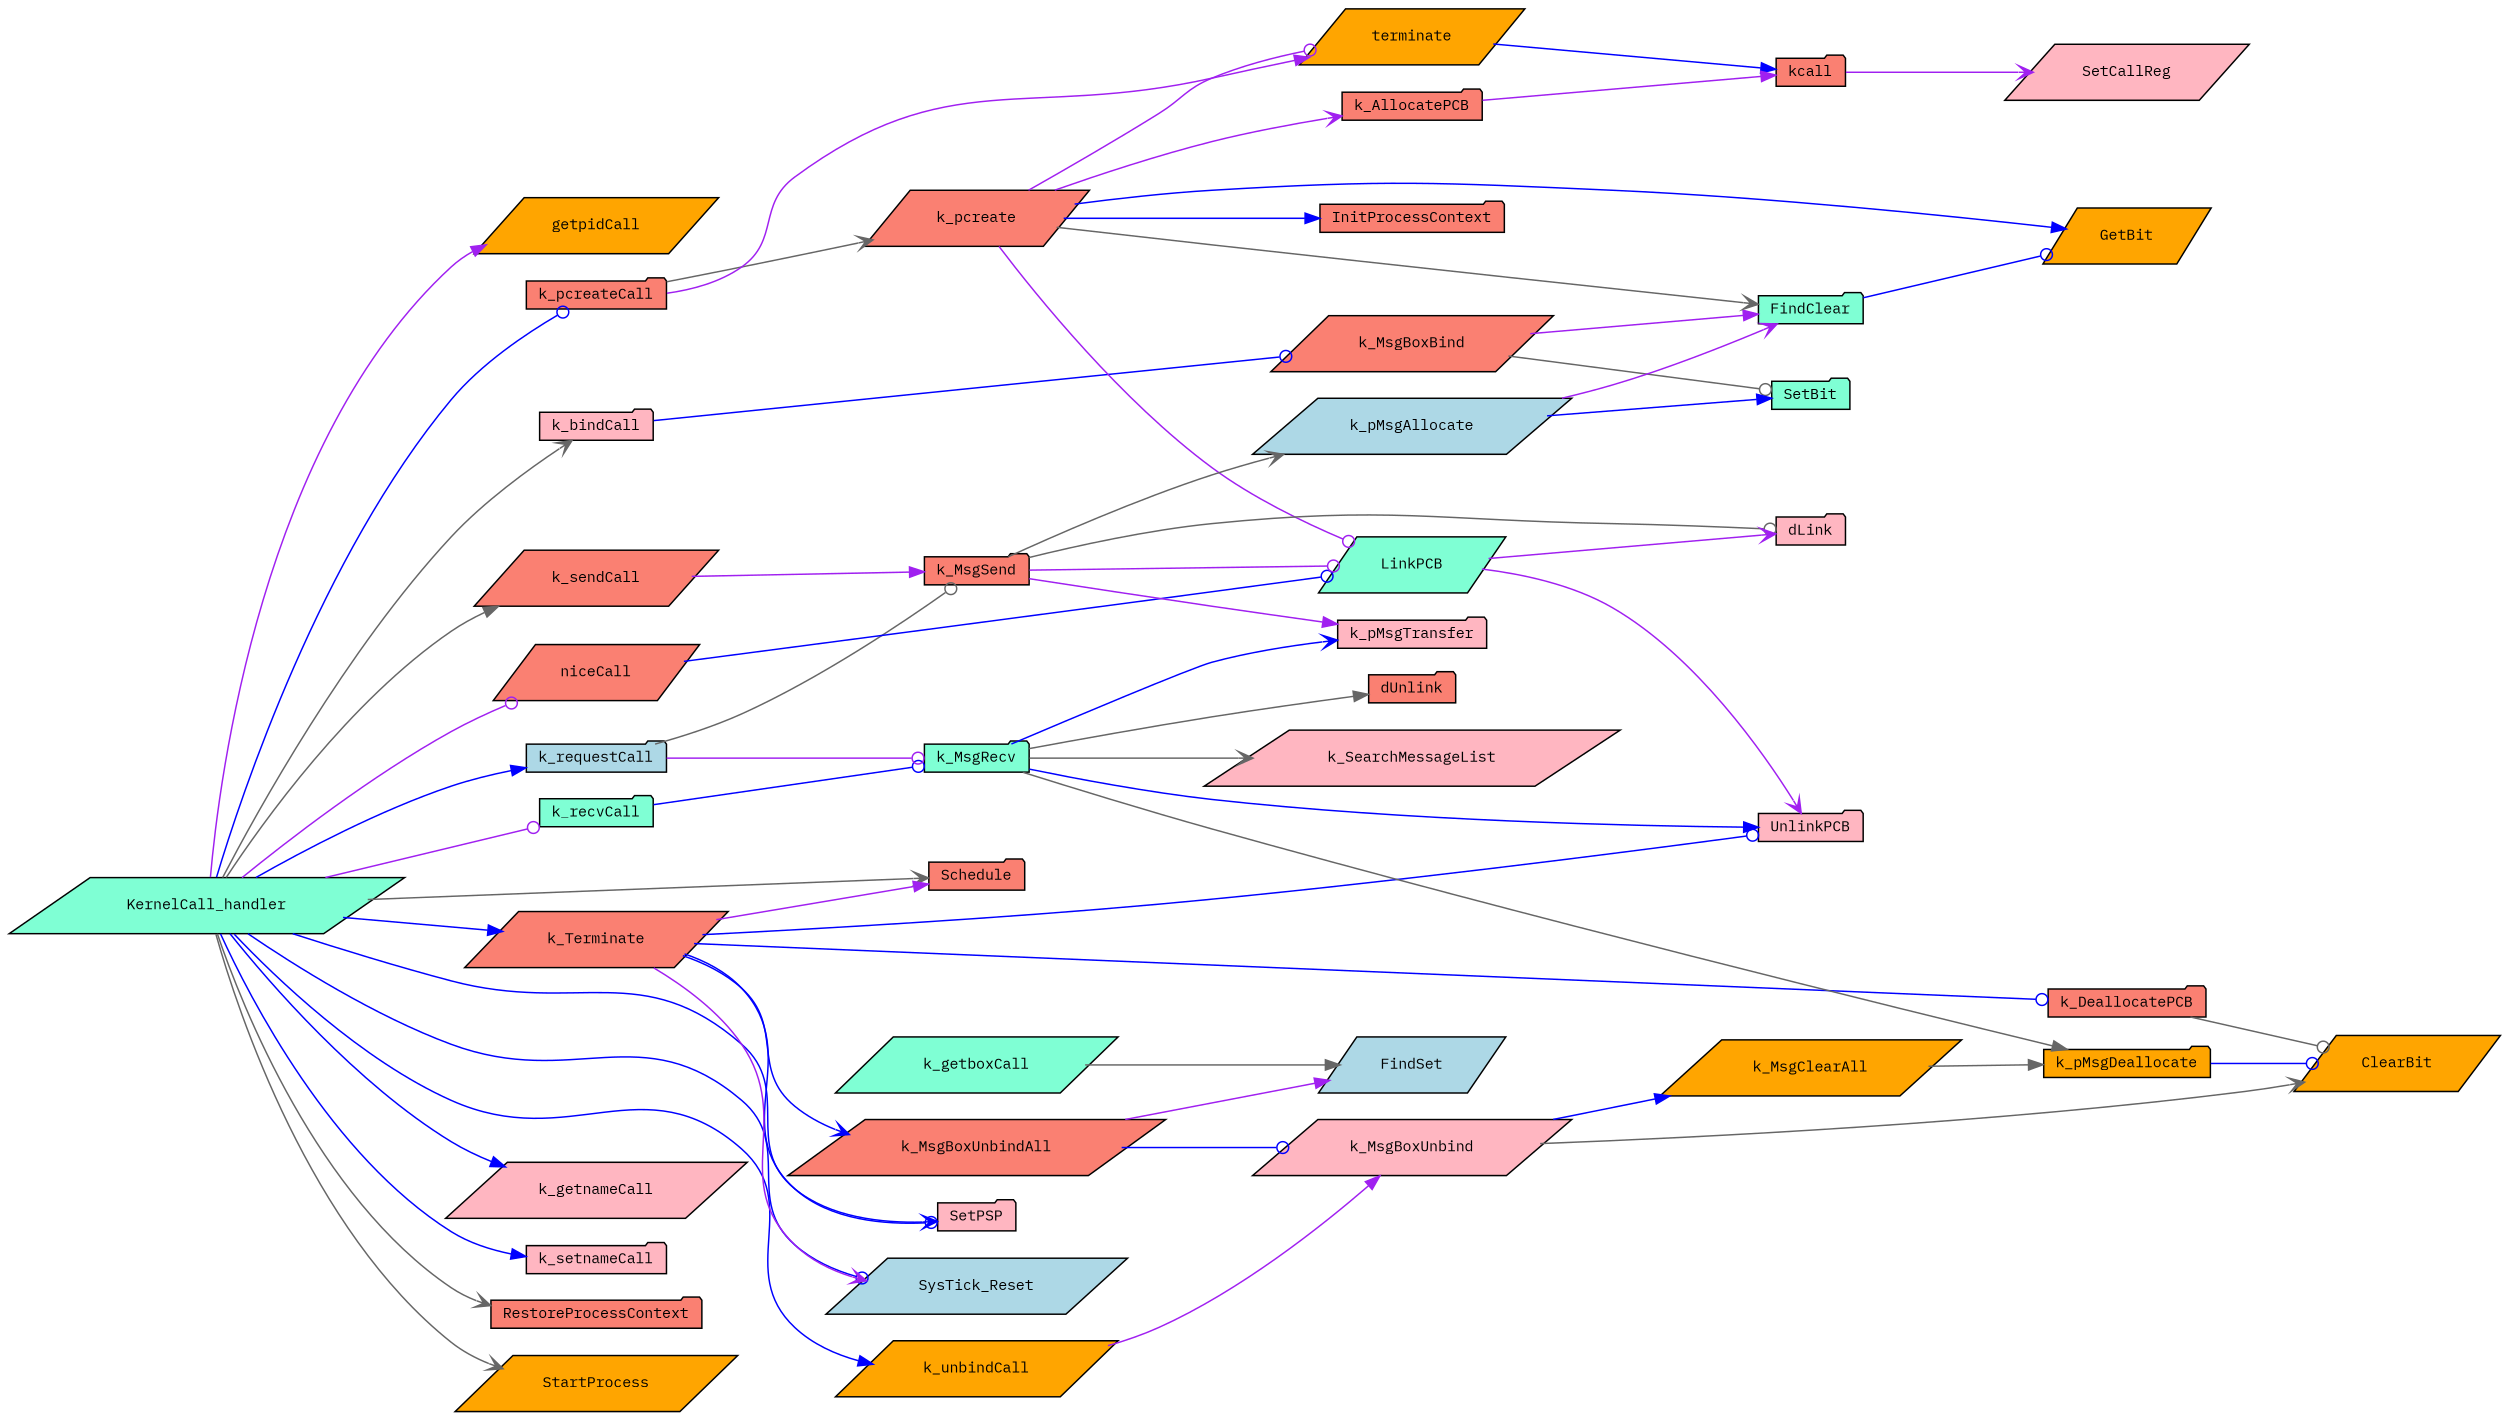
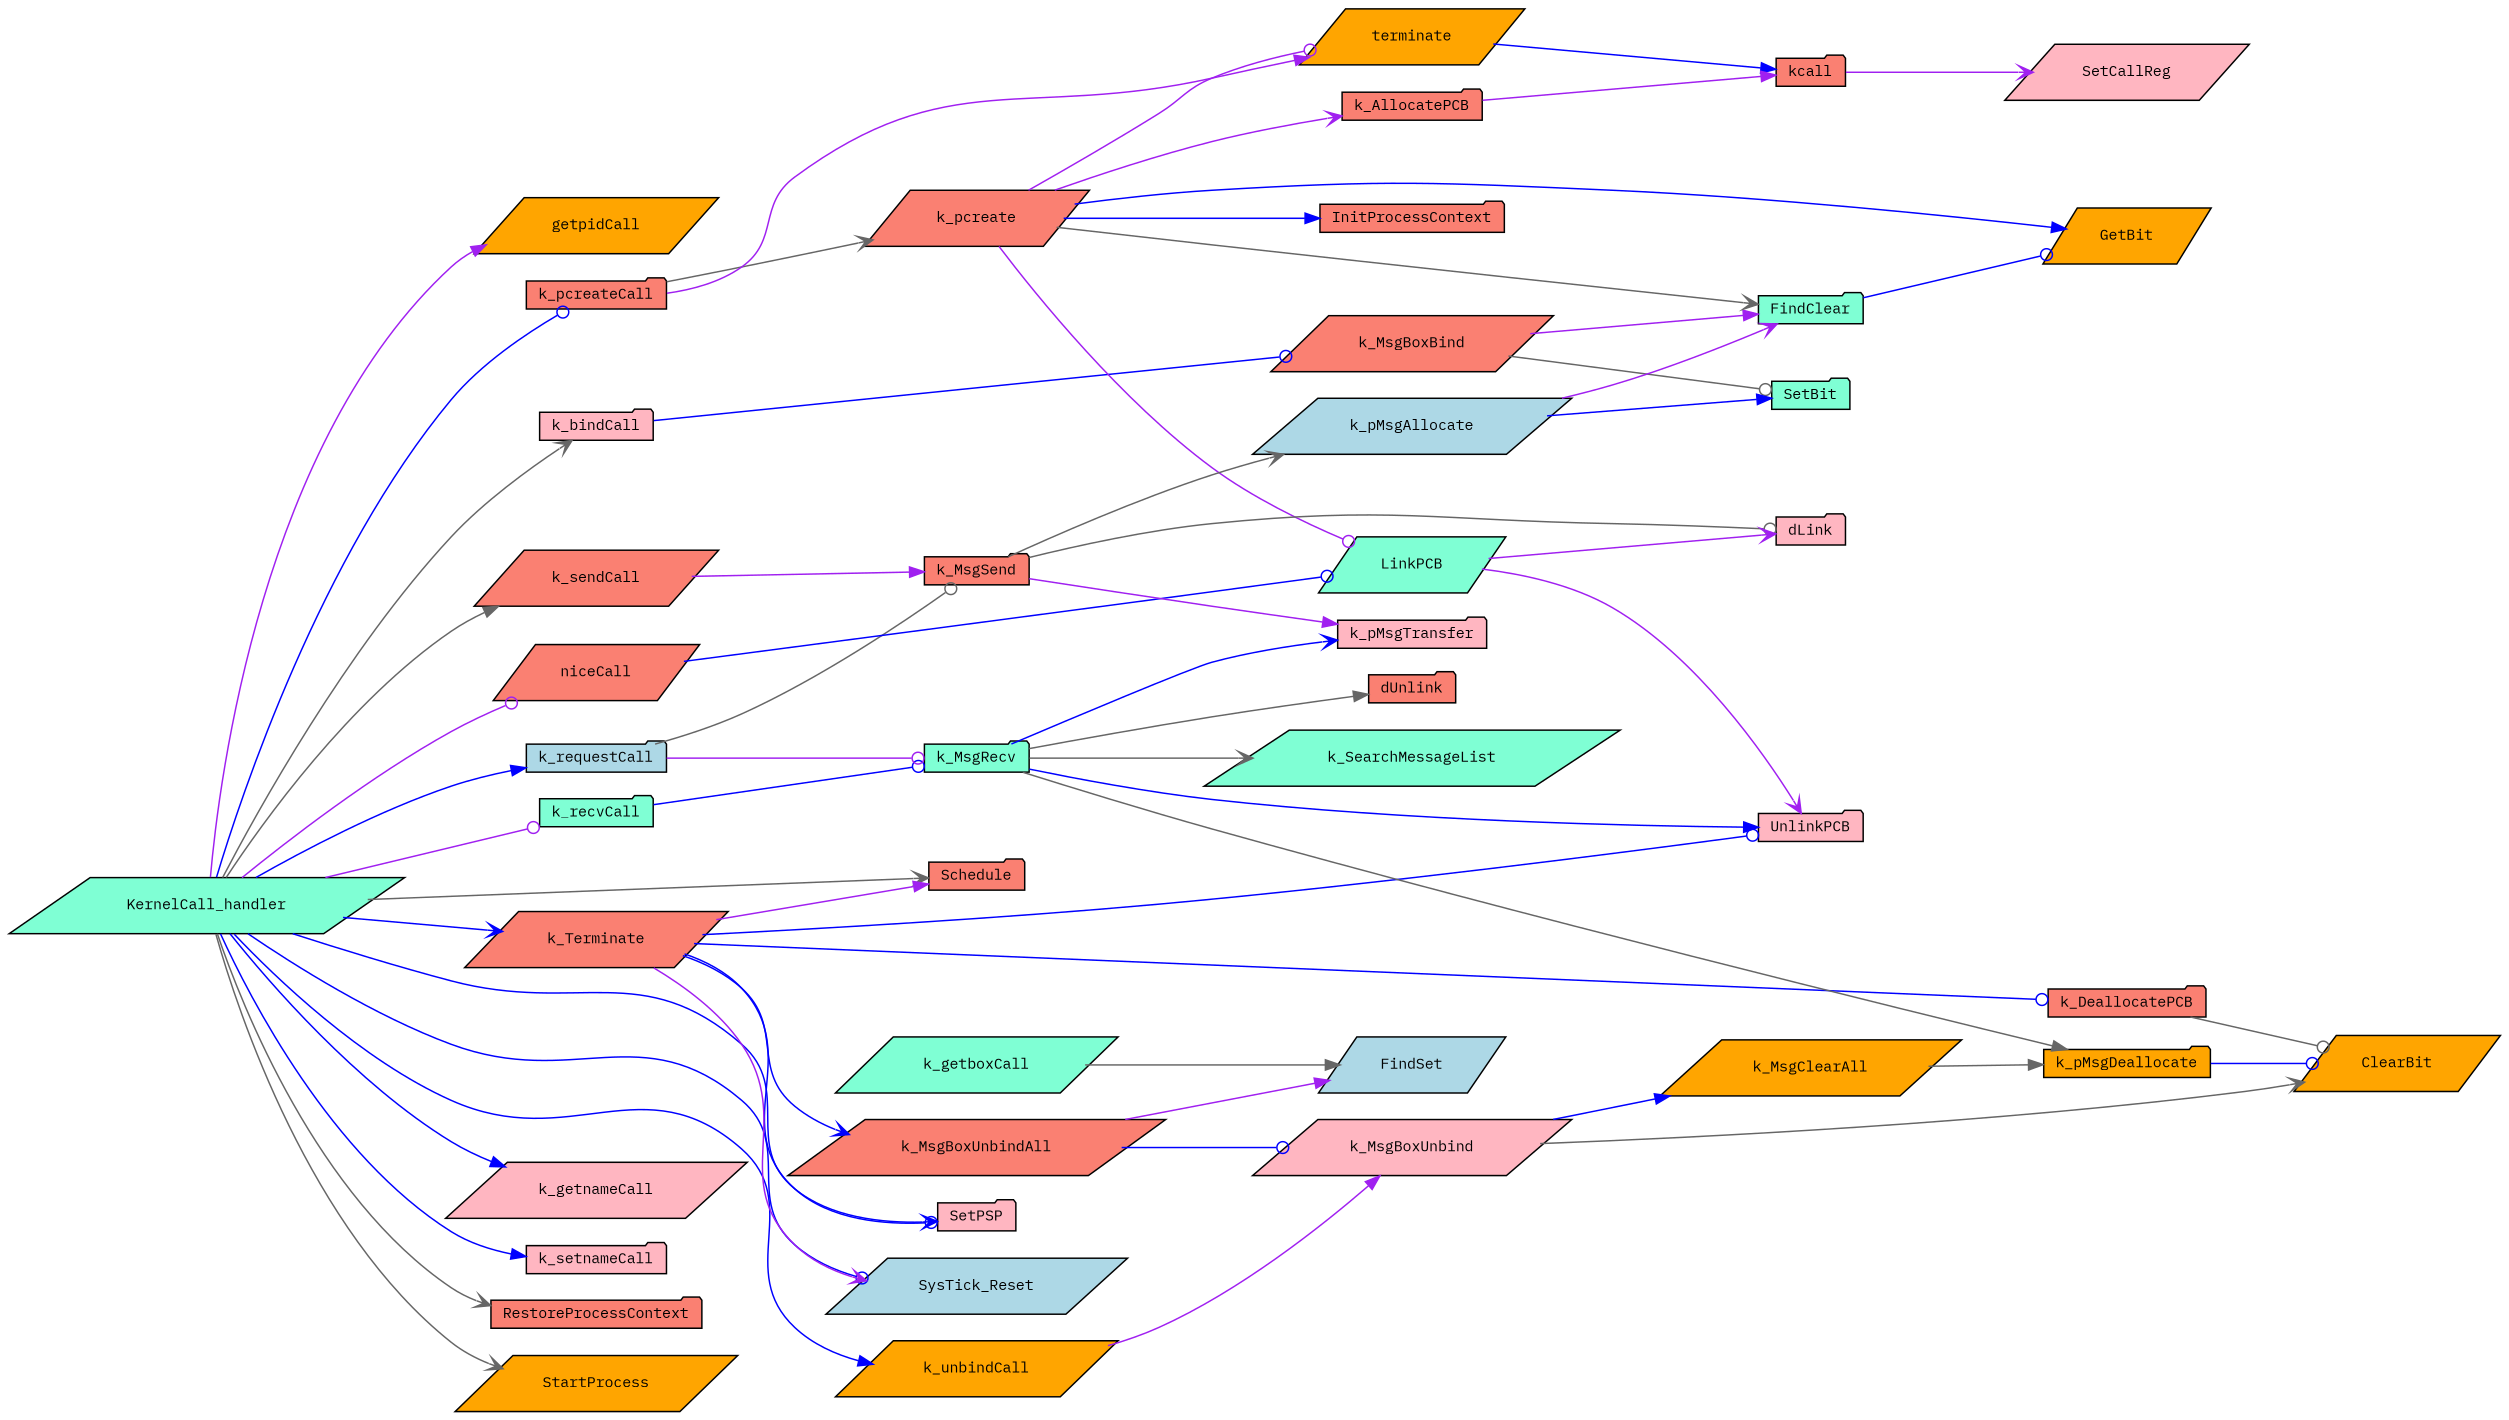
(1178, 568) -> none
(1412, 758) -> (1412, 758)
(415, 924) -> (415, 924)
